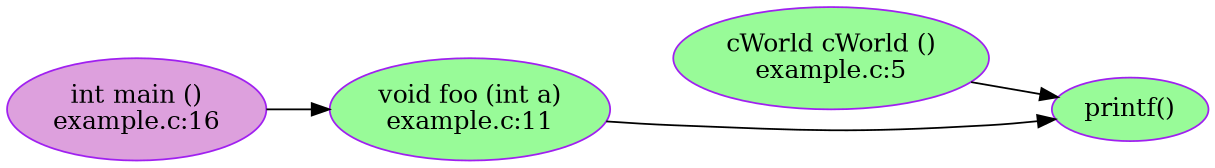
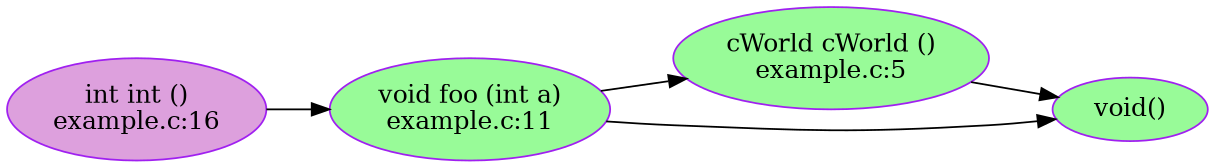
none -> (635, 86)
(137, 109) -> (137, 109)
(1130, 109) -> (1130, 109)
